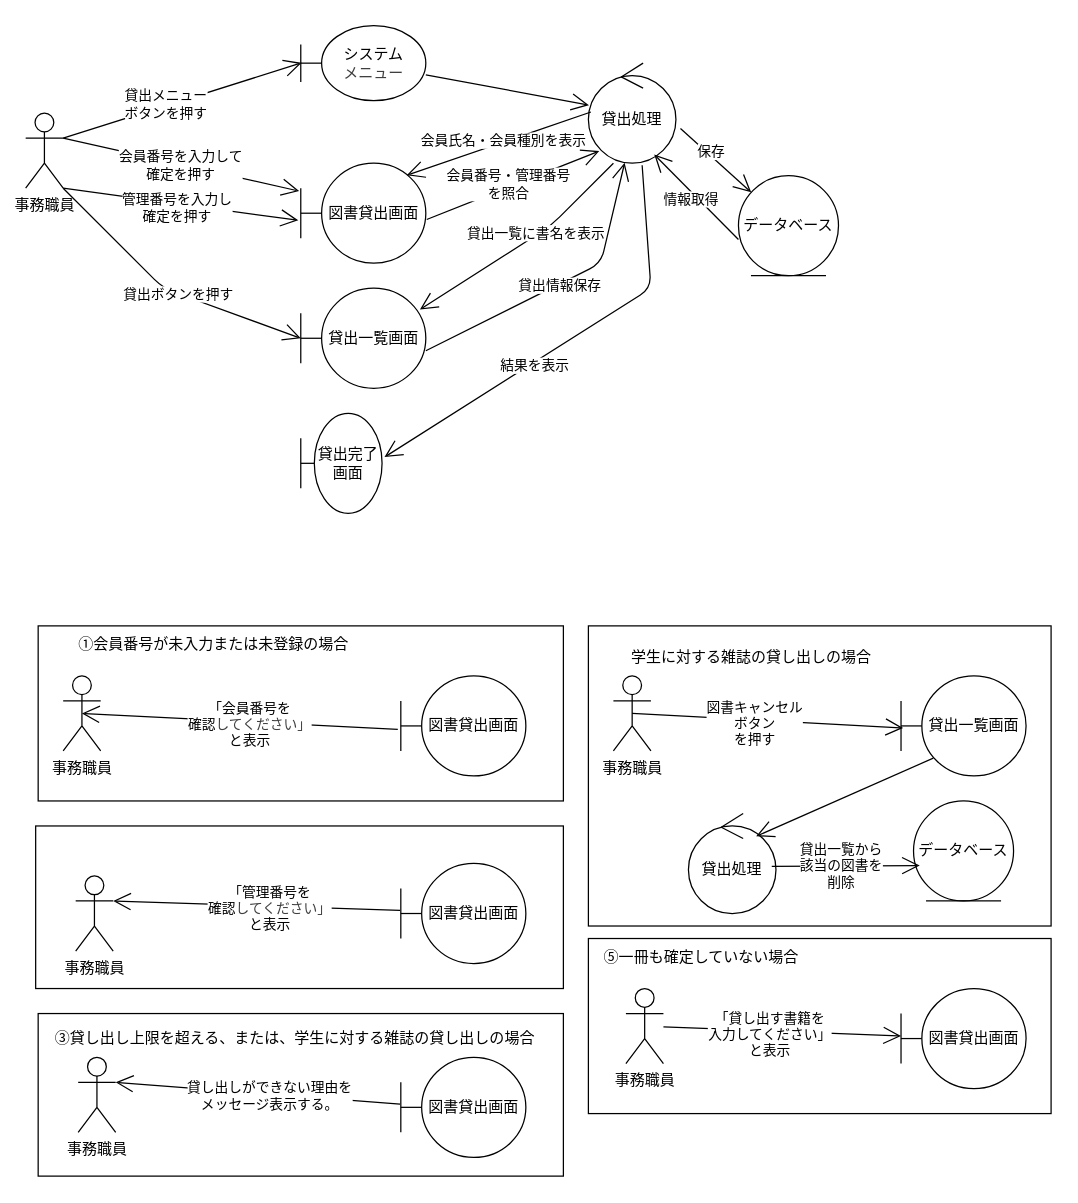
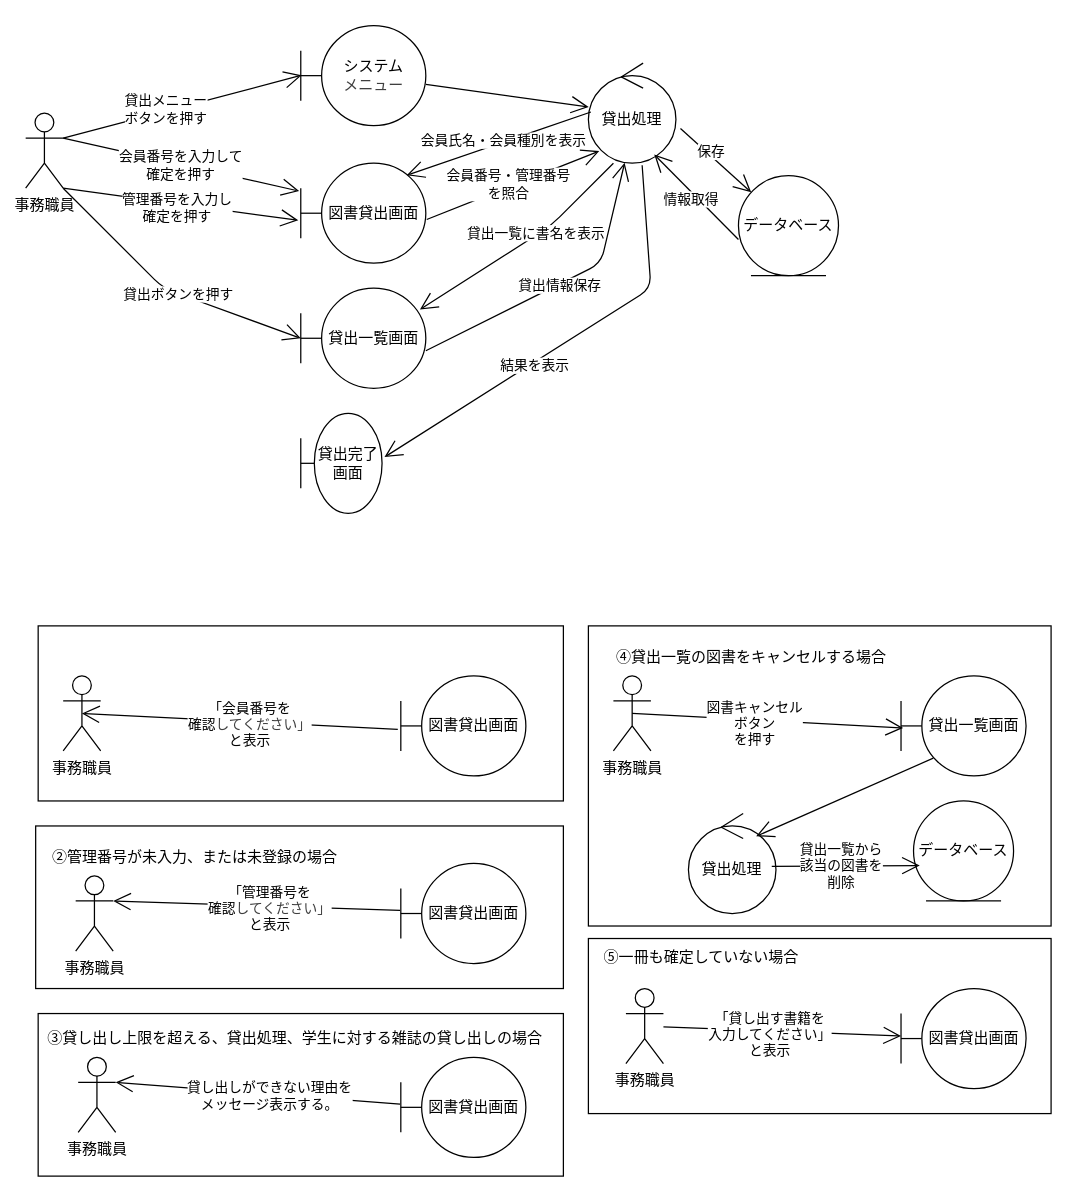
(363, 63) -> (363, 76)
(213, 644) -> none
(751, 657) -> (751, 657)
none -> (194, 857)
(295, 1038) -> (295, 1038)
